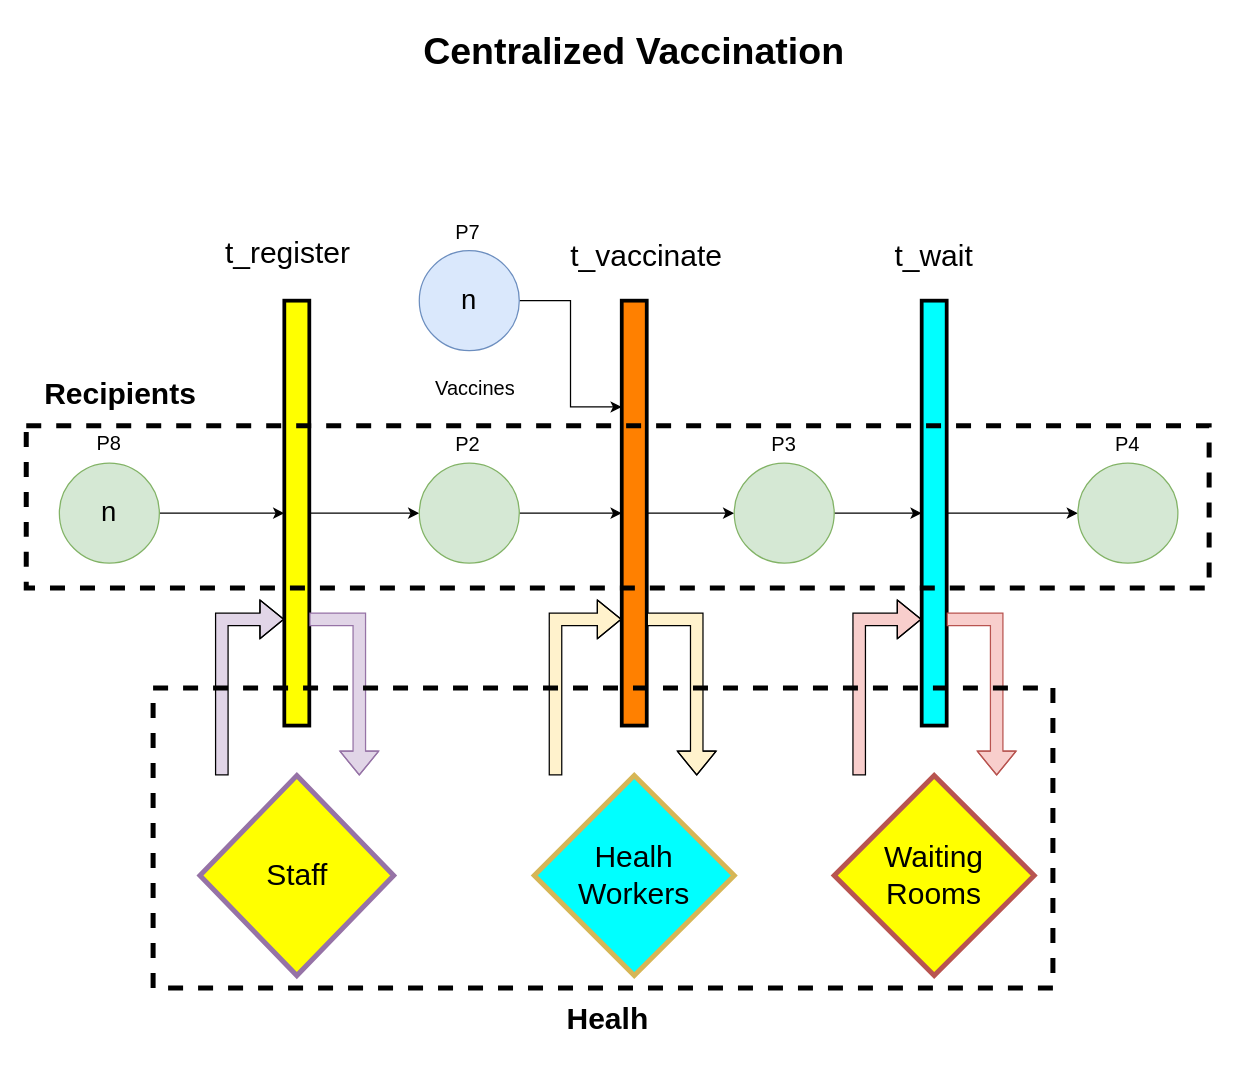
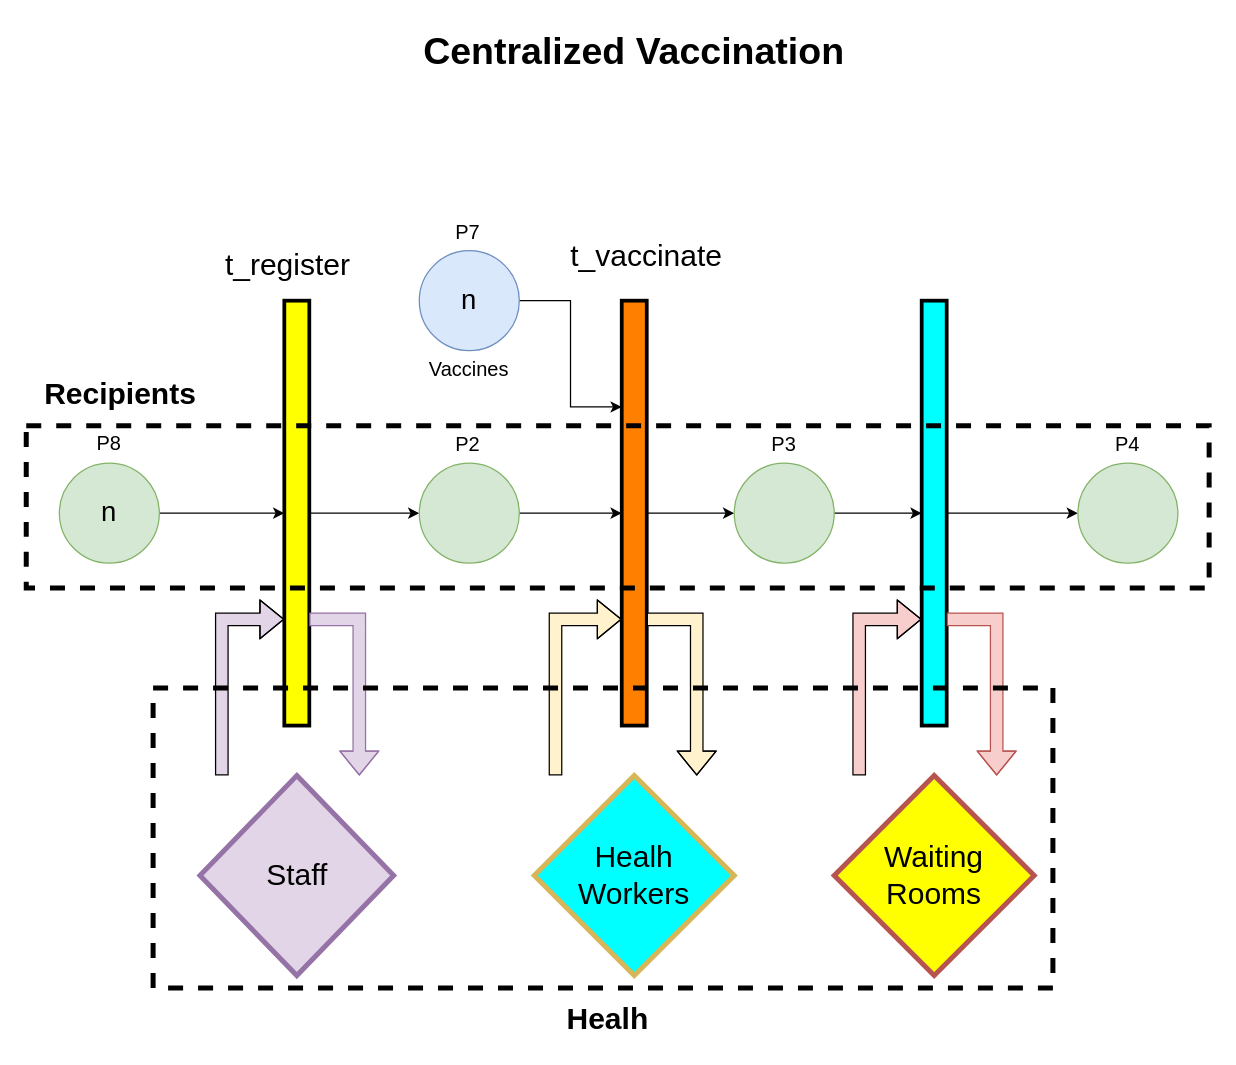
(288, 253) -> (288, 266)
(934, 257) -> none
(476, 388) -> (469, 369)
(297, 876) -> (297, 876)
